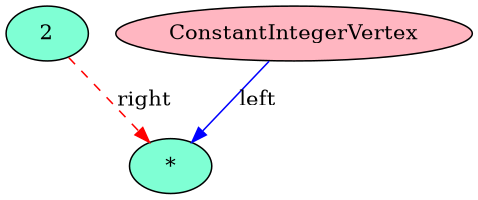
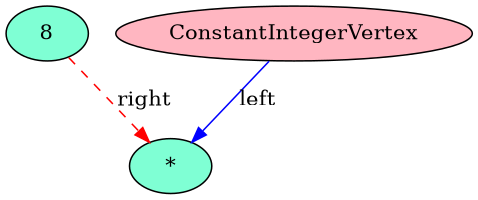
(47, 34) -> (47, 34)
